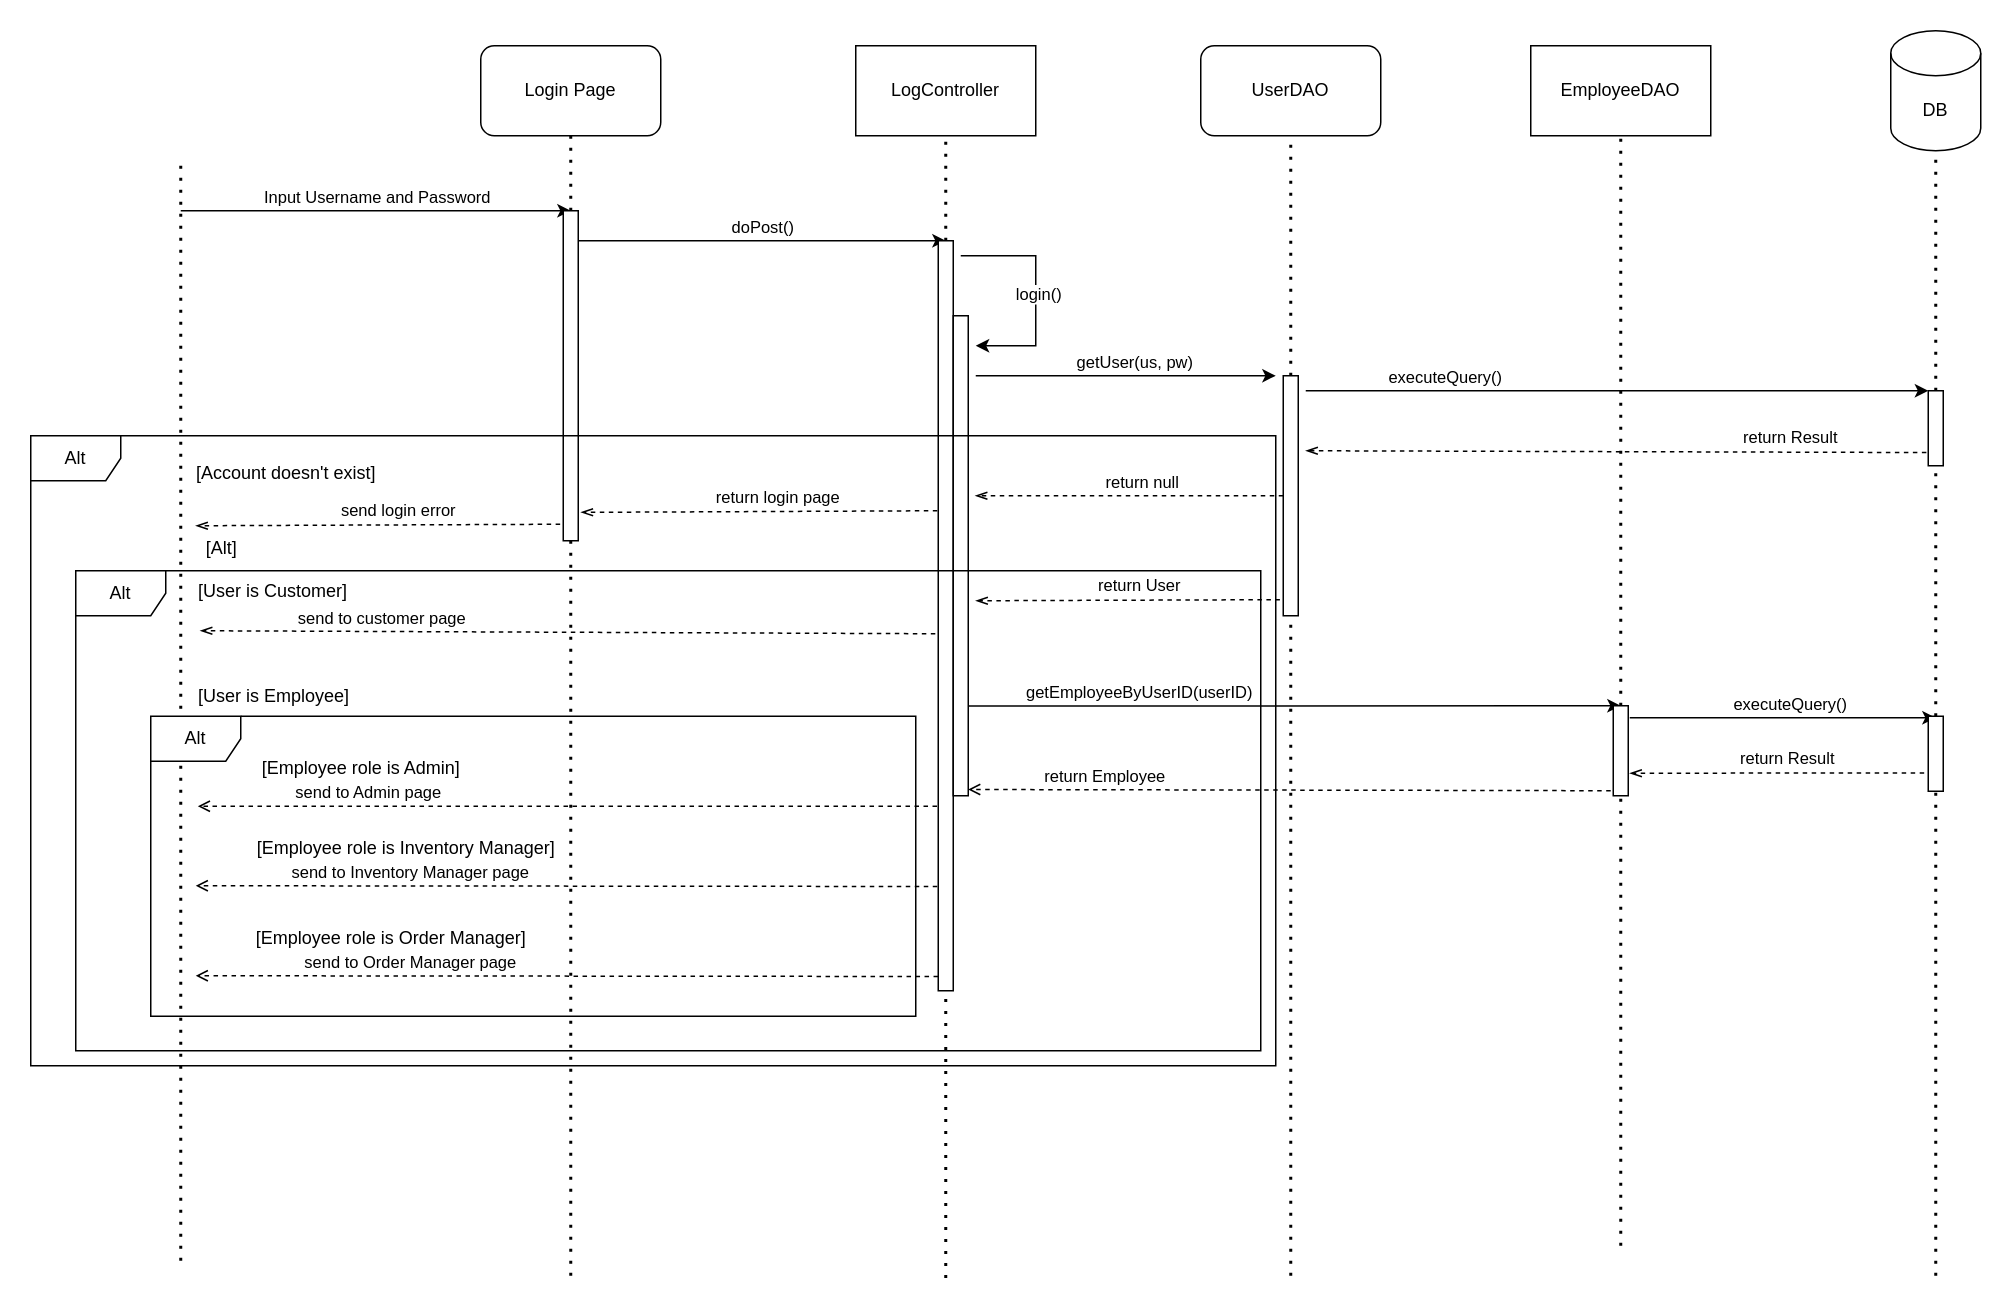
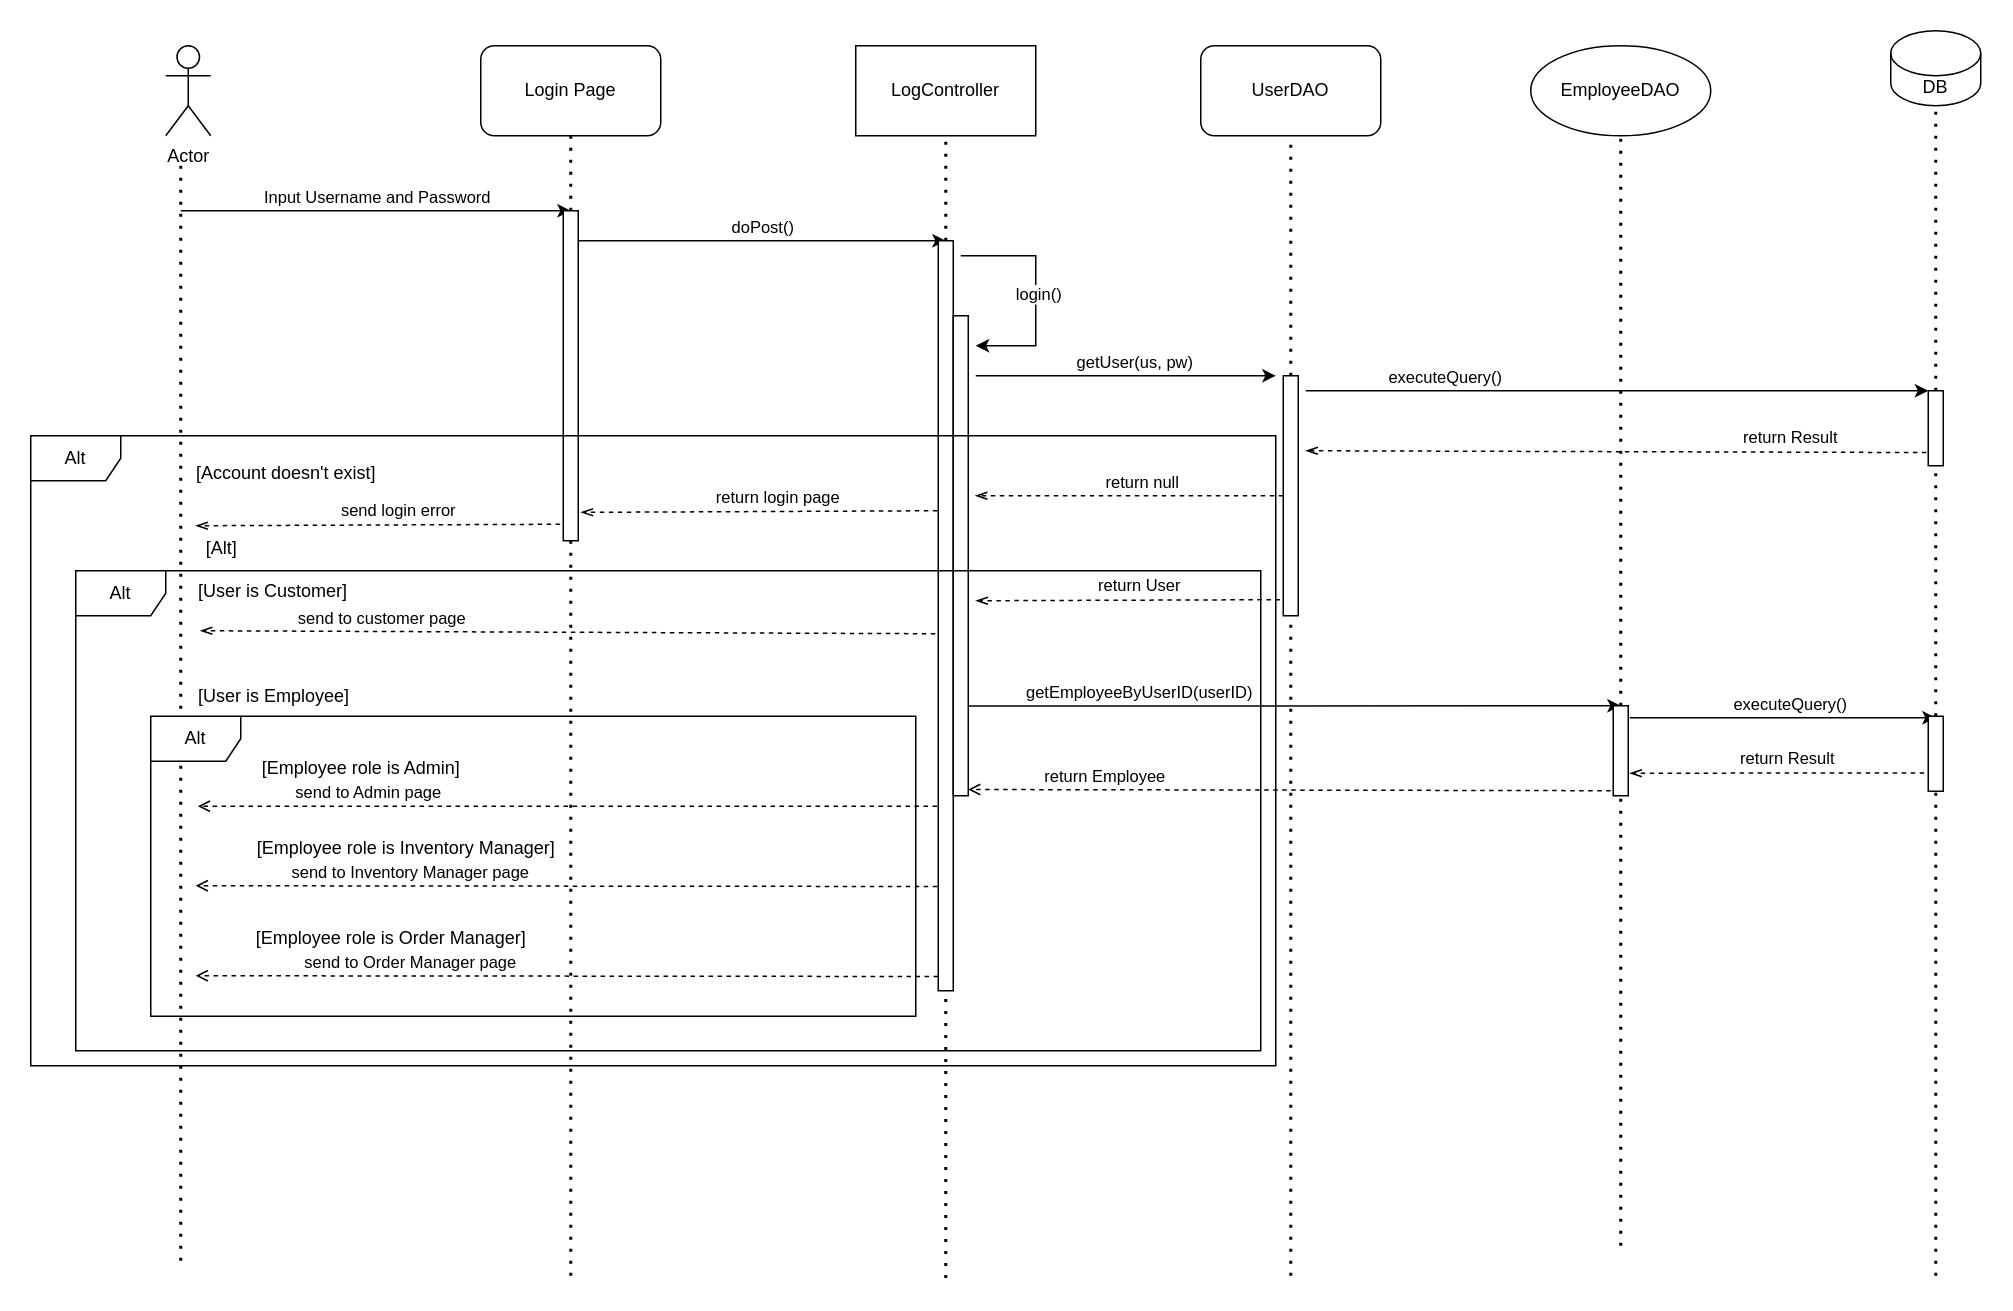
none -> (188, 91)
(1621, 91) -> (1621, 91)
(1936, 91) -> (1936, 68)
